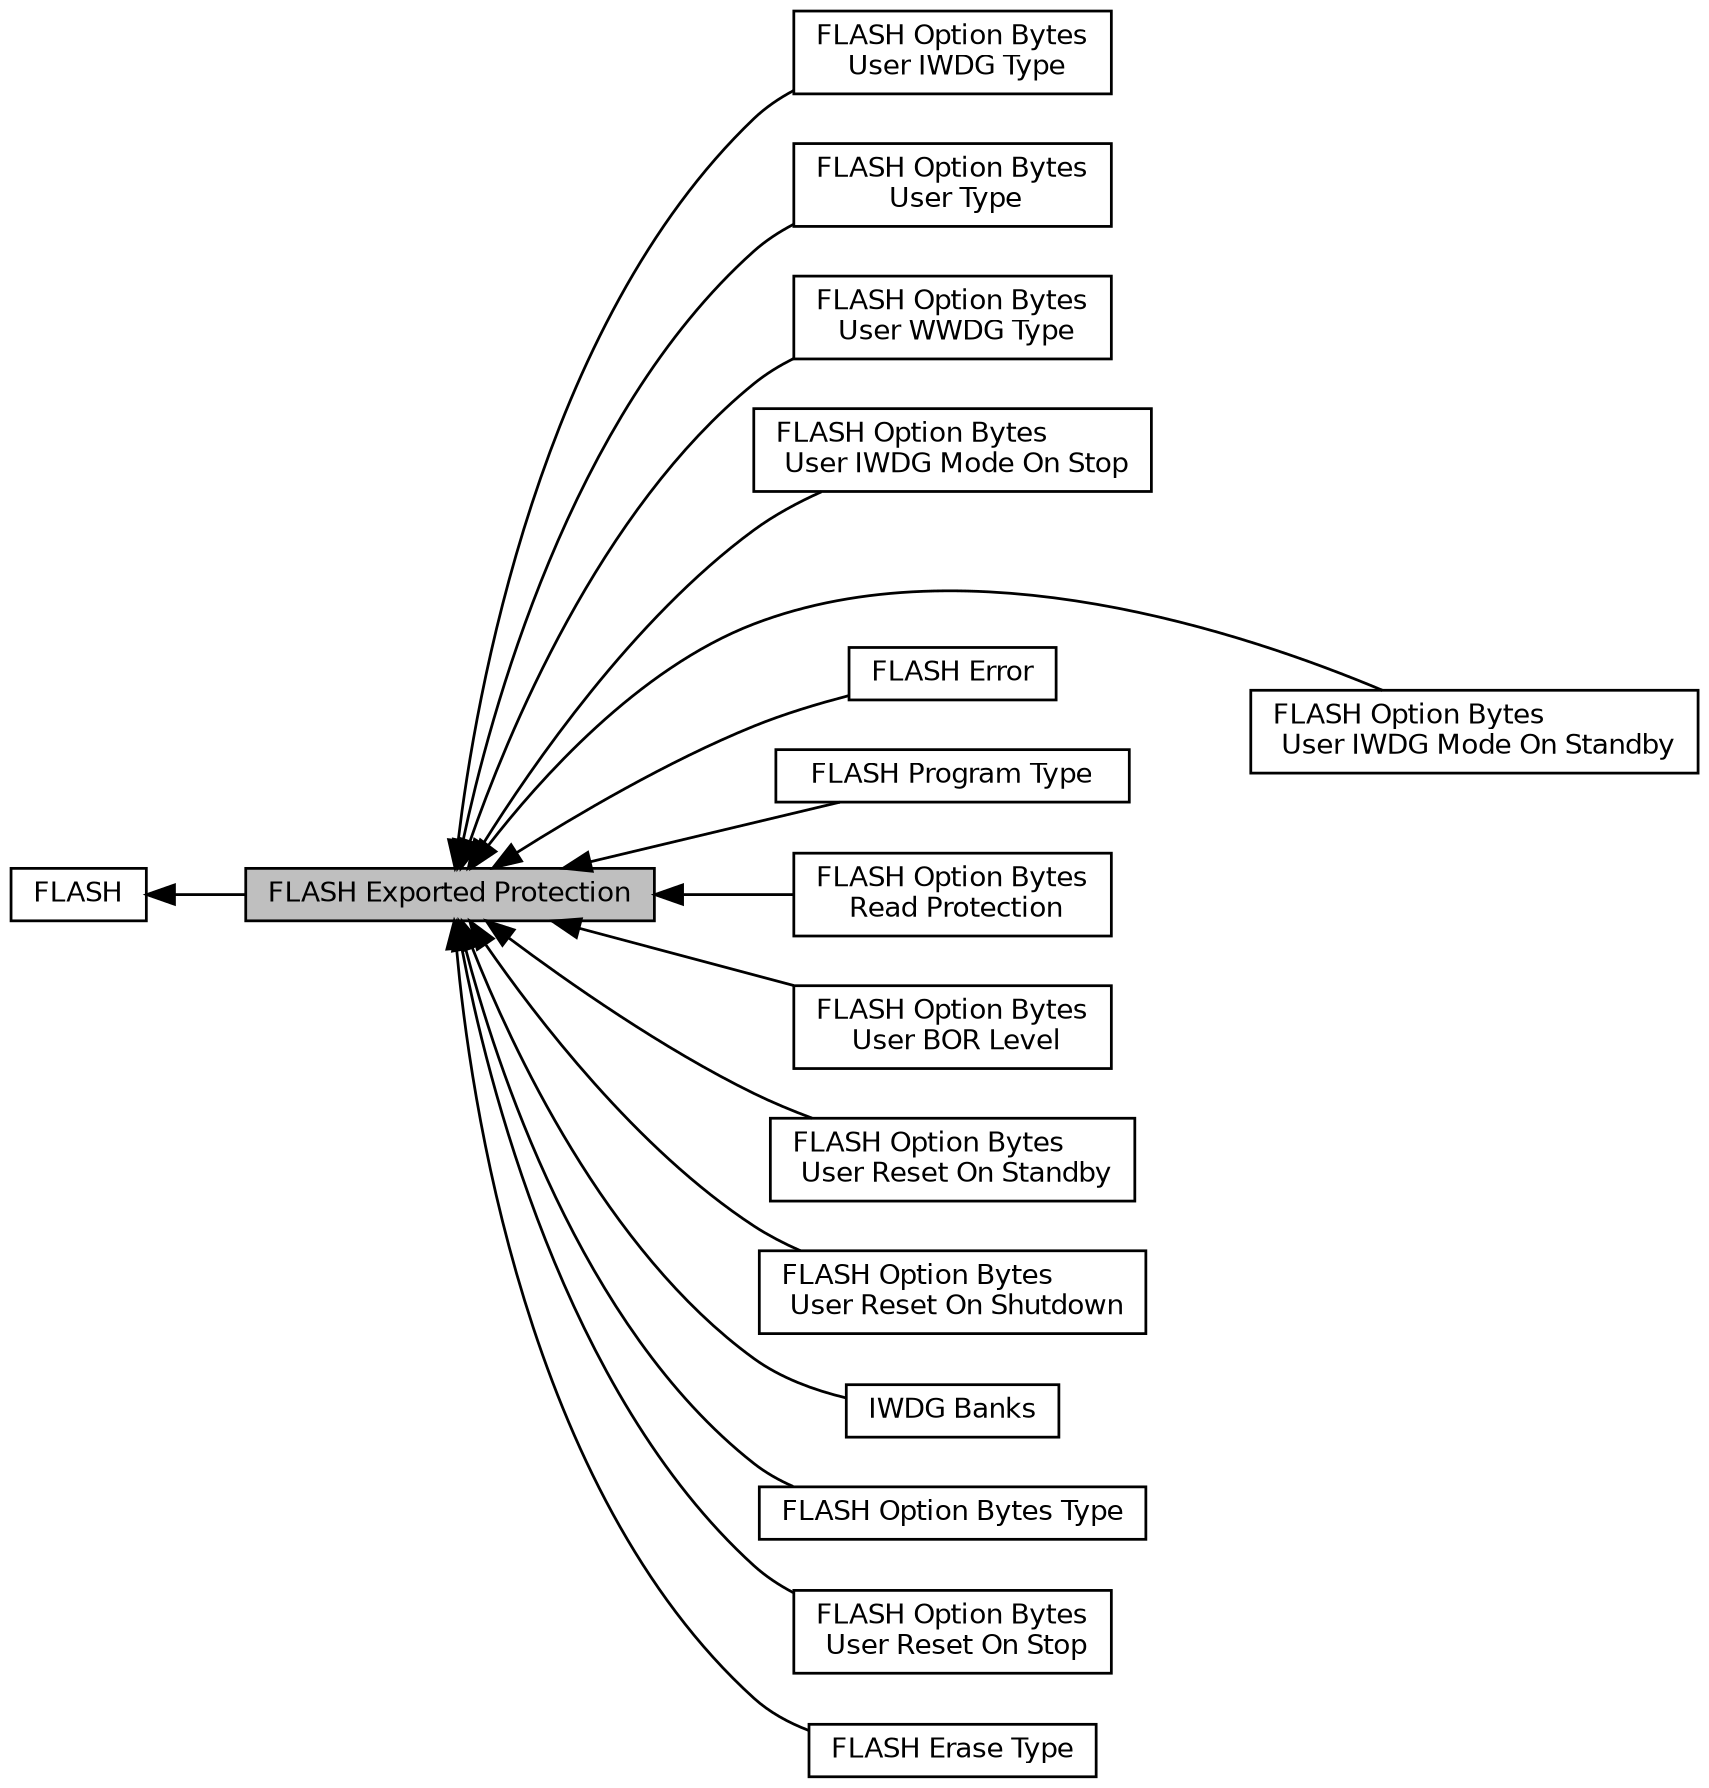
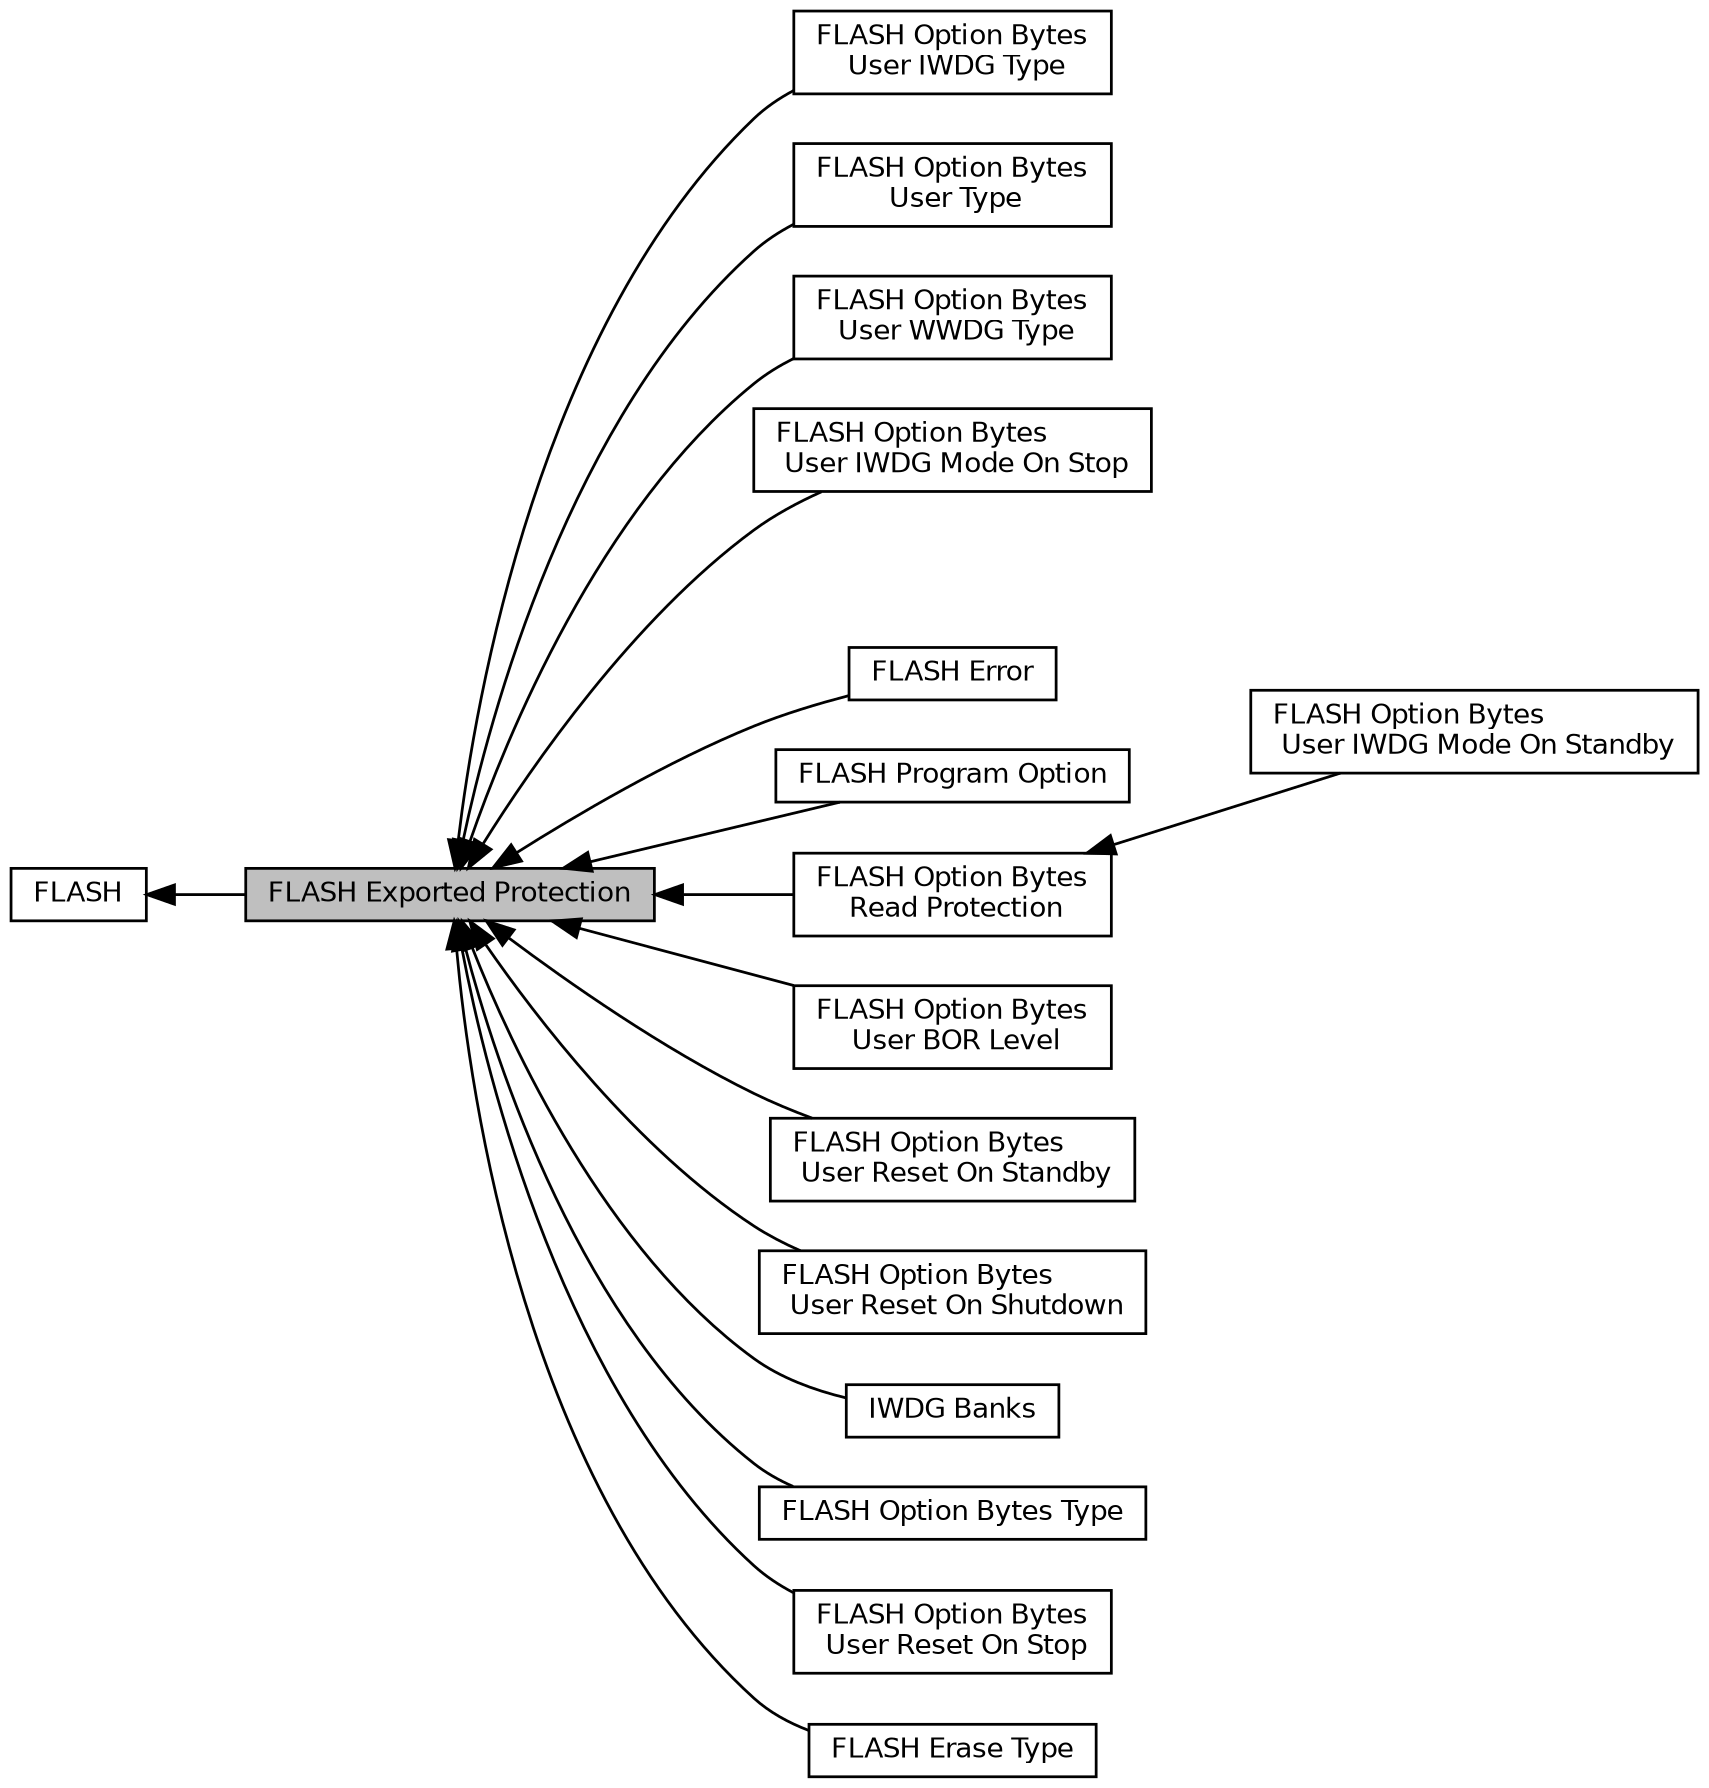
(899, 594) -> (1227, 809)
(953, 776) -> (953, 776)
